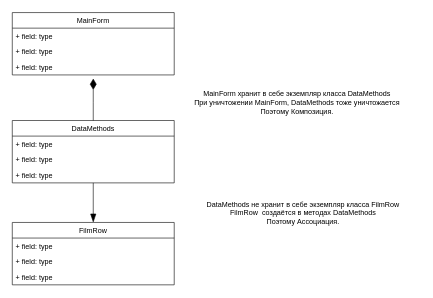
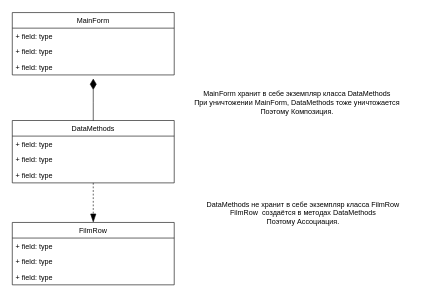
(93, 198) -> (93, 198)
